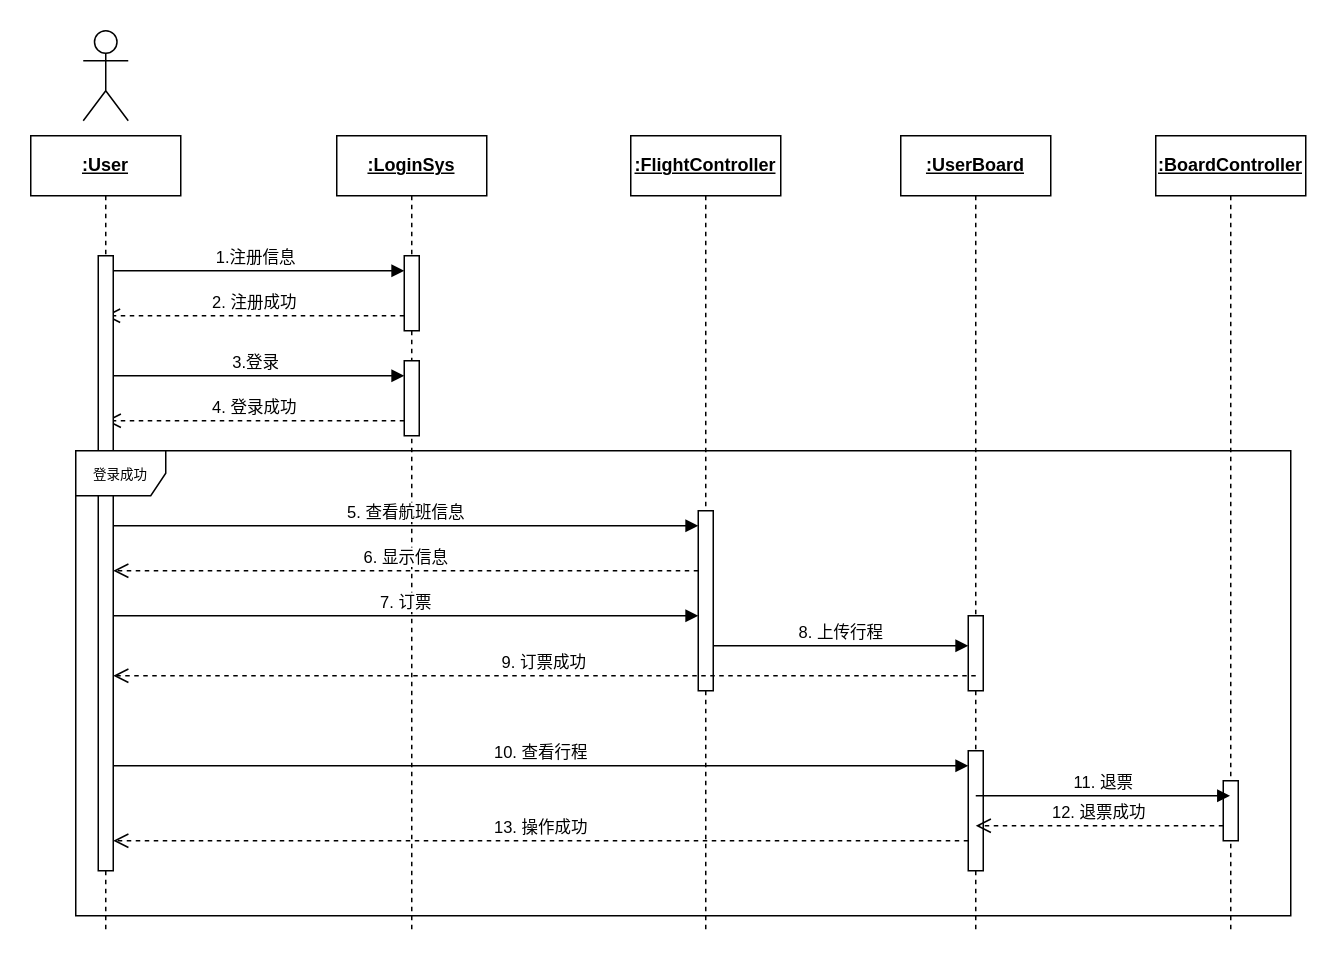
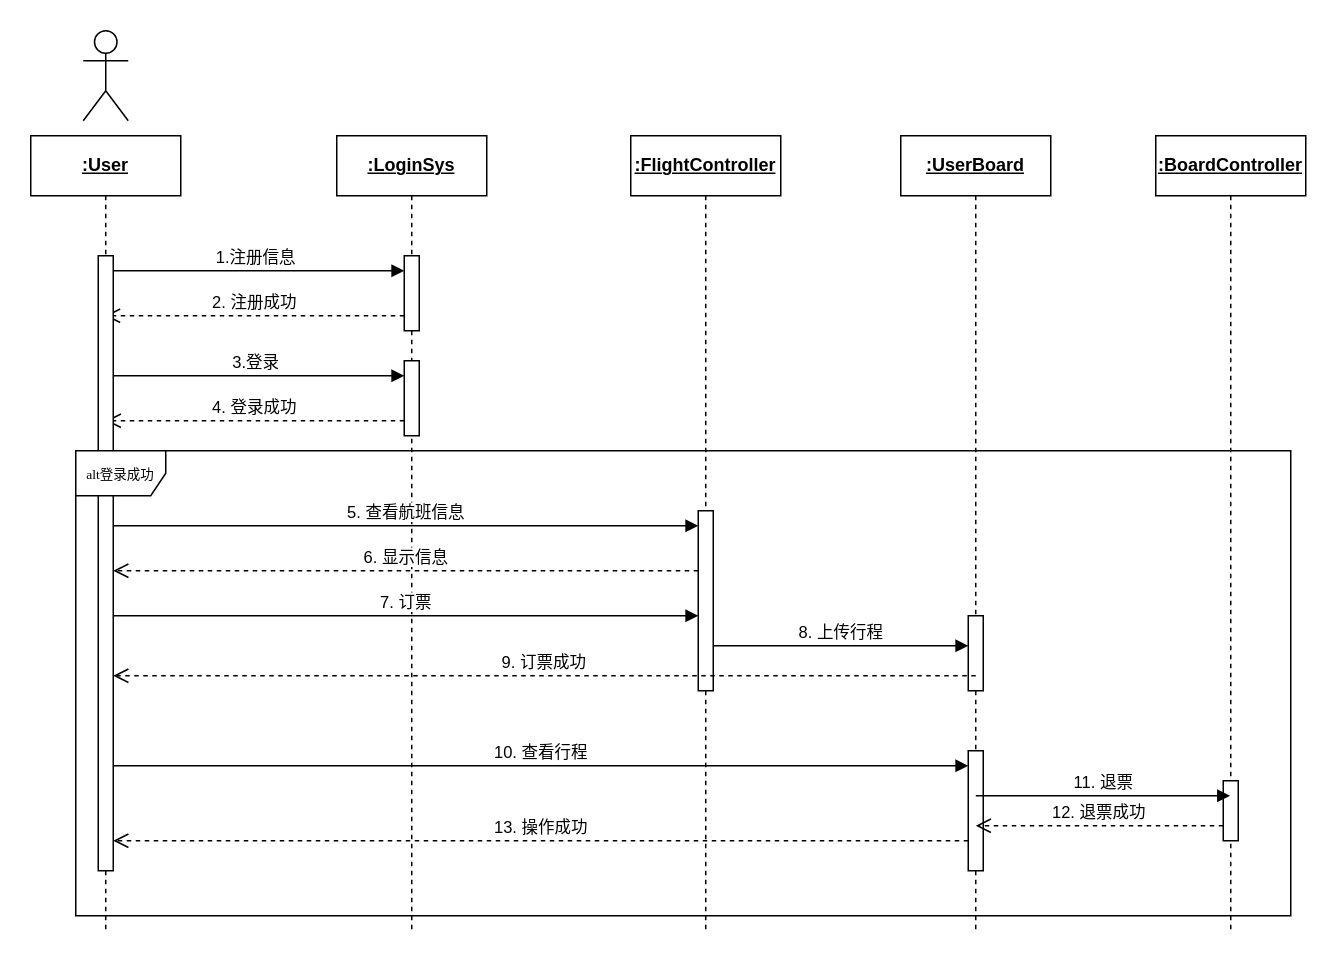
(121, 473) -> (121, 473)
